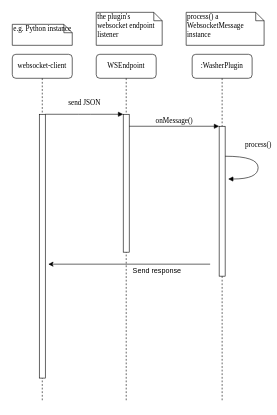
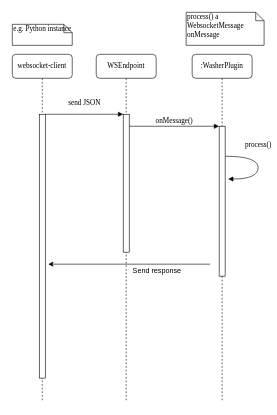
(226, 22) -> (226, 22)
(129, 29) -> none
